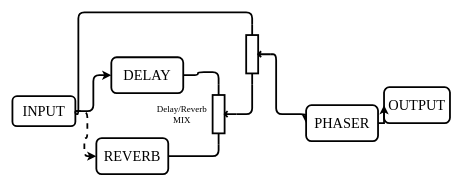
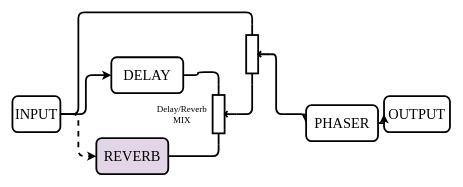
(417, 105) -> (417, 114)
(44, 111) -> (36, 114)
(132, 156) -> (132, 156)
